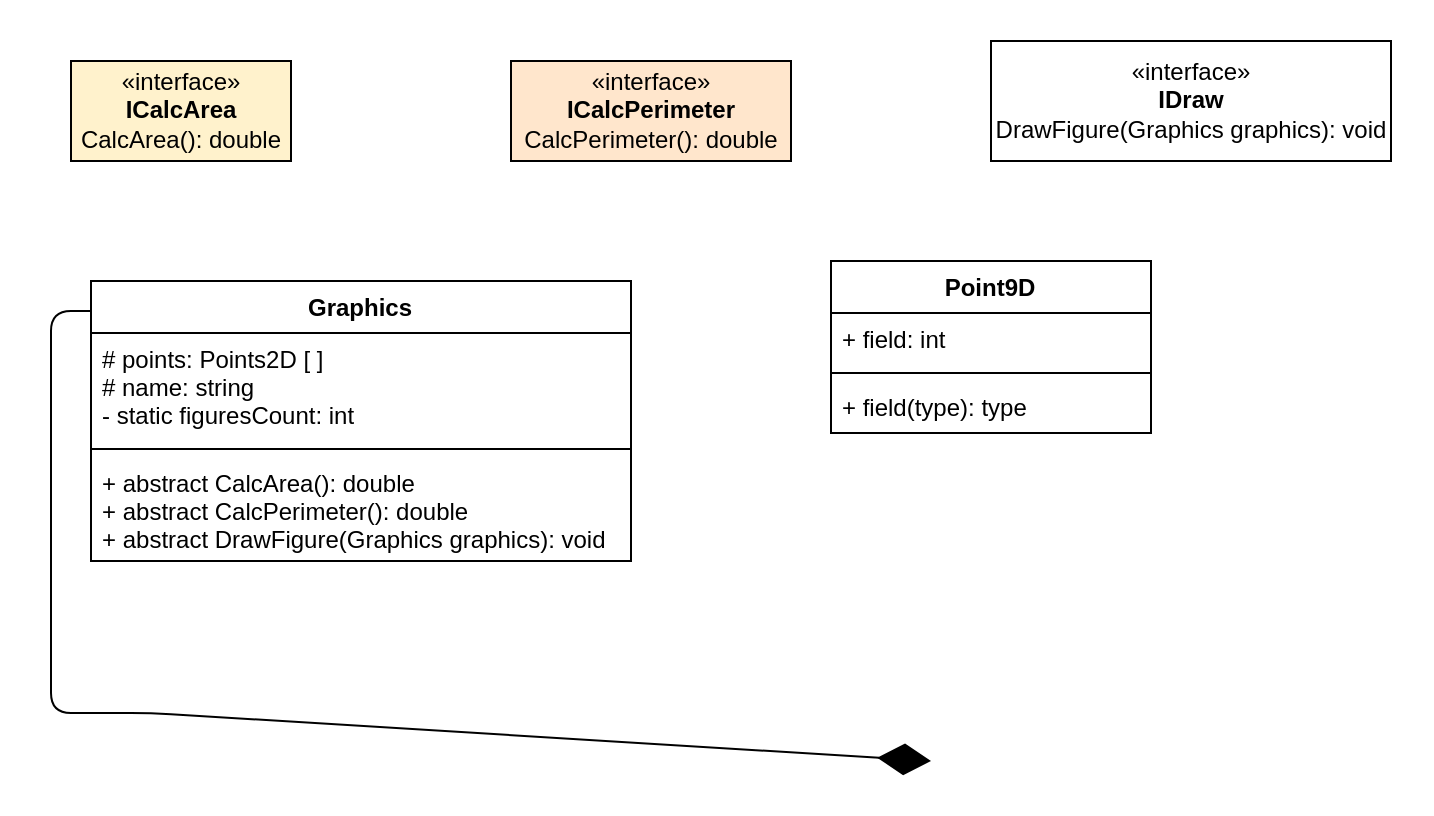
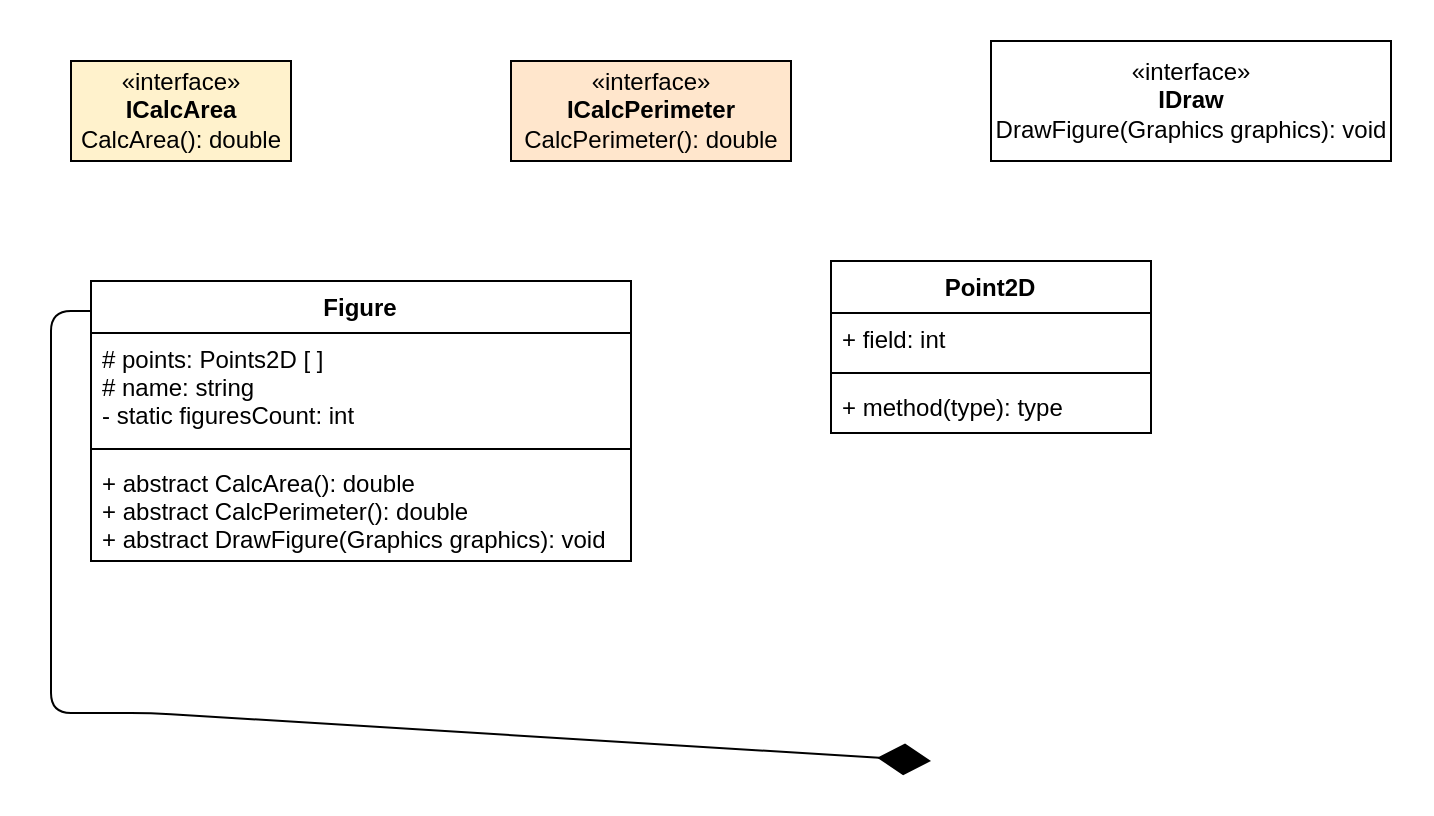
(990, 288) -> (990, 288)
(360, 308) -> (360, 308)
(954, 408) -> (967, 408)
